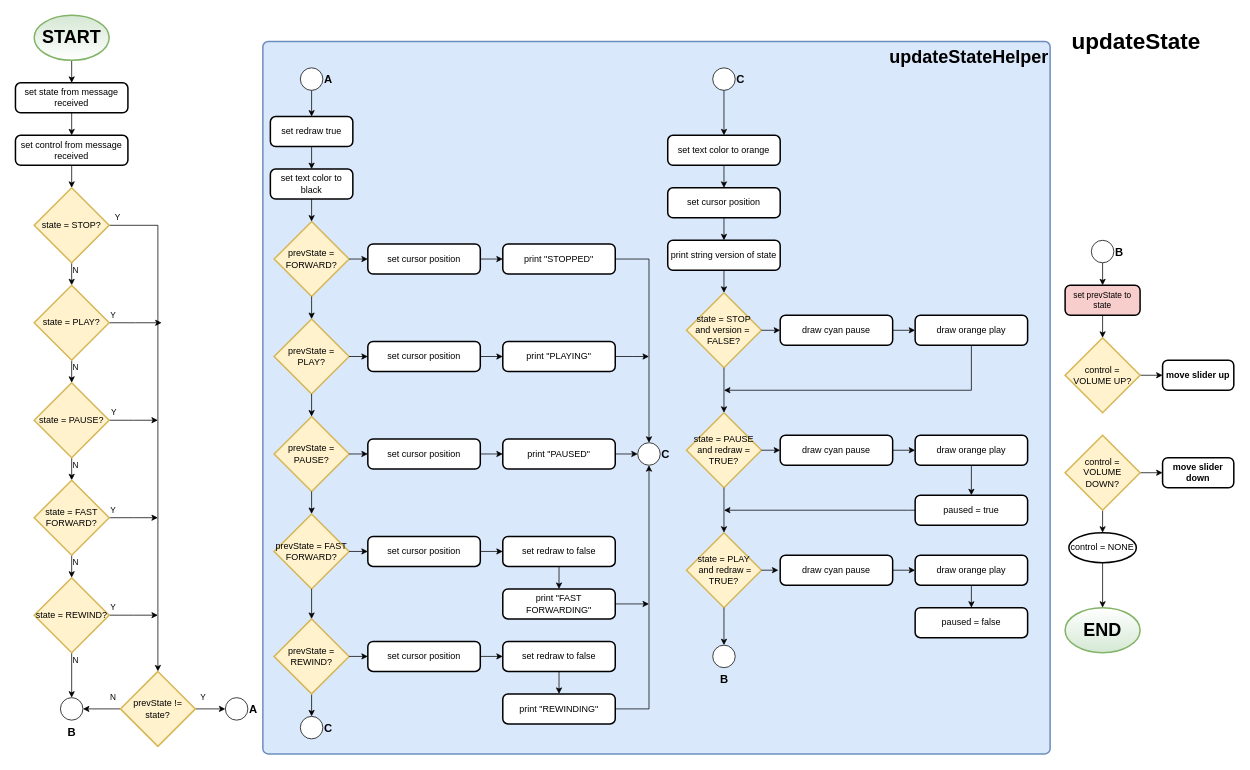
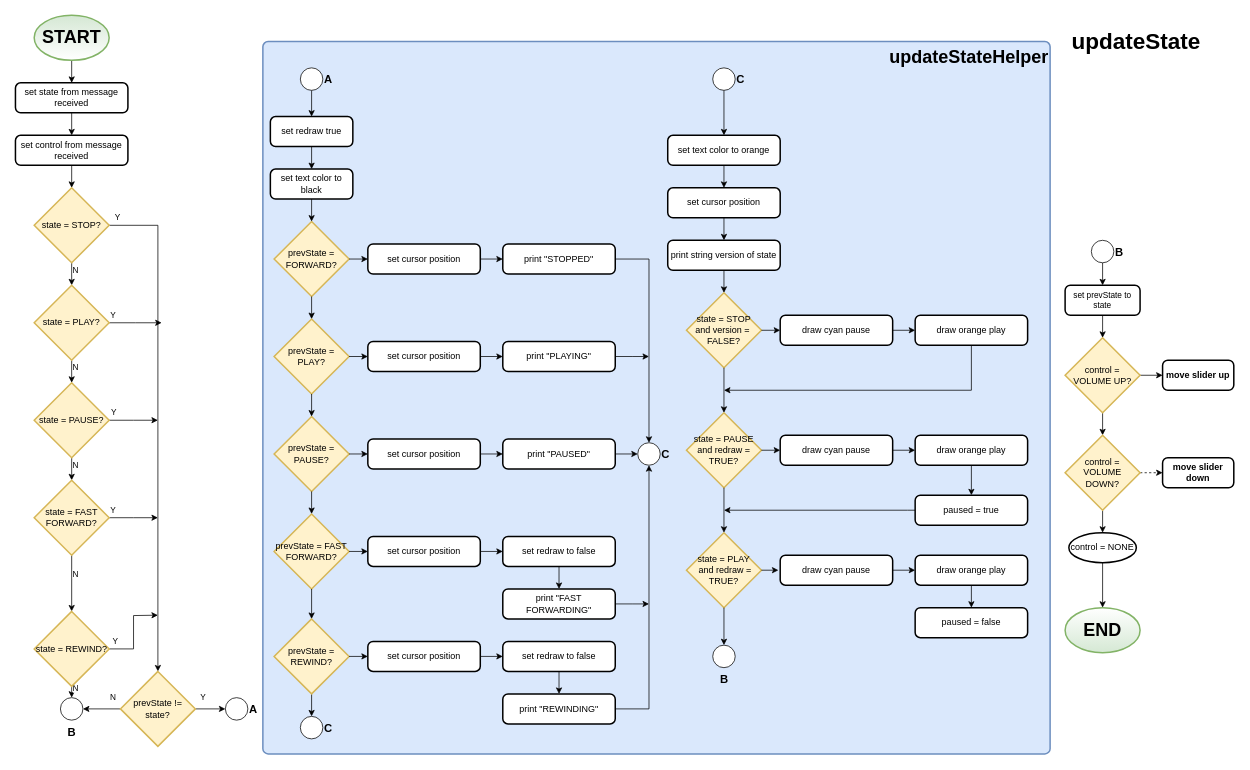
(1103, 300) -> (1103, 300)
none -> (1103, 421)
(1149, 473) -> (1149, 473)
(72, 615) -> (72, 649)
